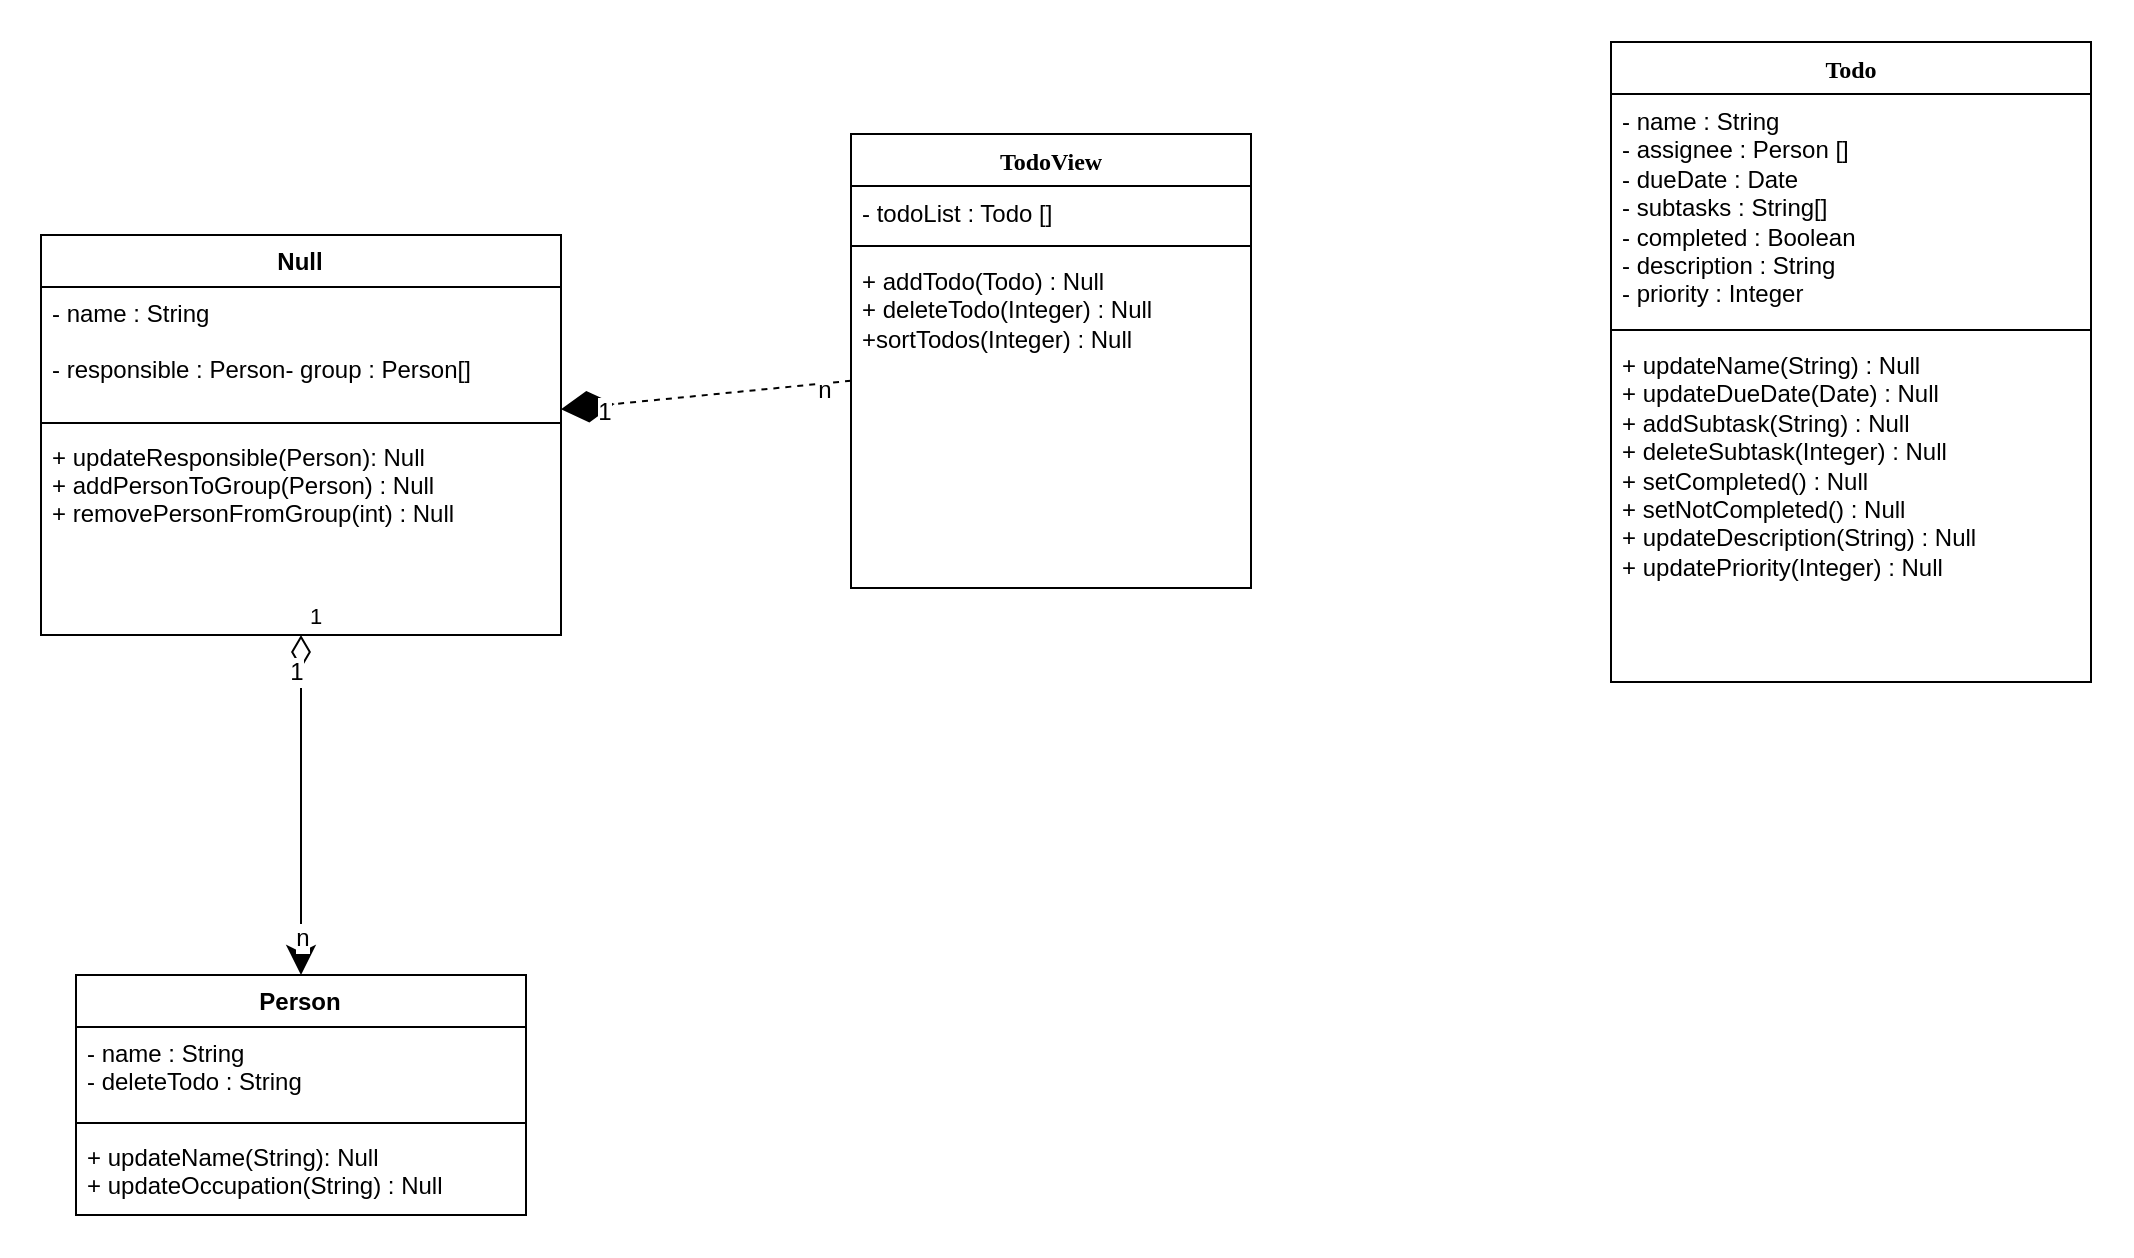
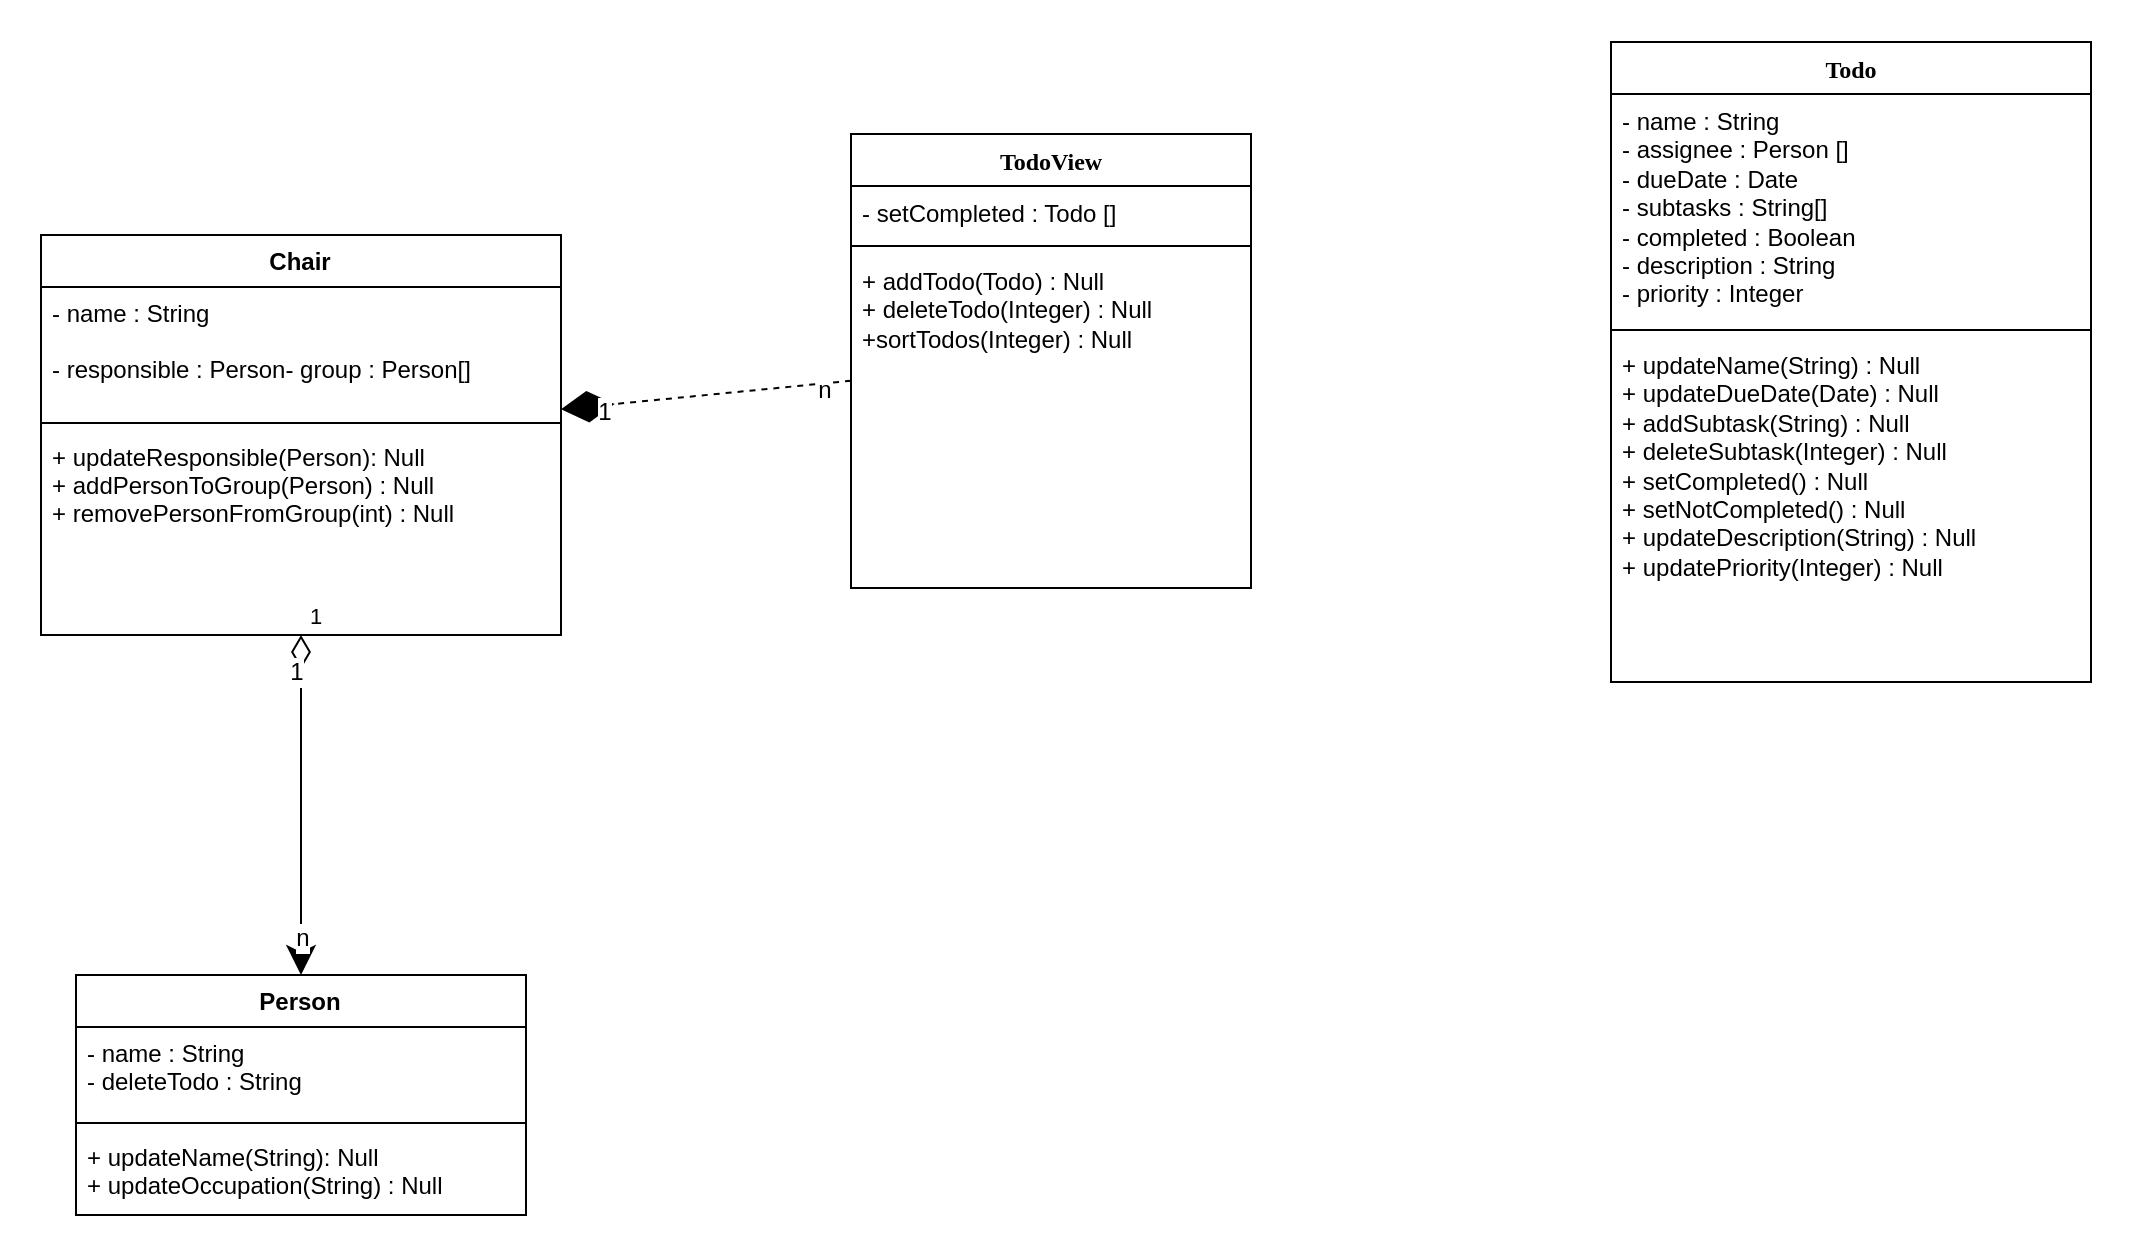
(979, 215) -> (1006, 215)
(300, 262) -> (300, 262)
